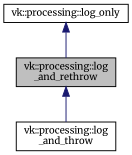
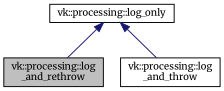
(66, 109) -> (142, 44)
